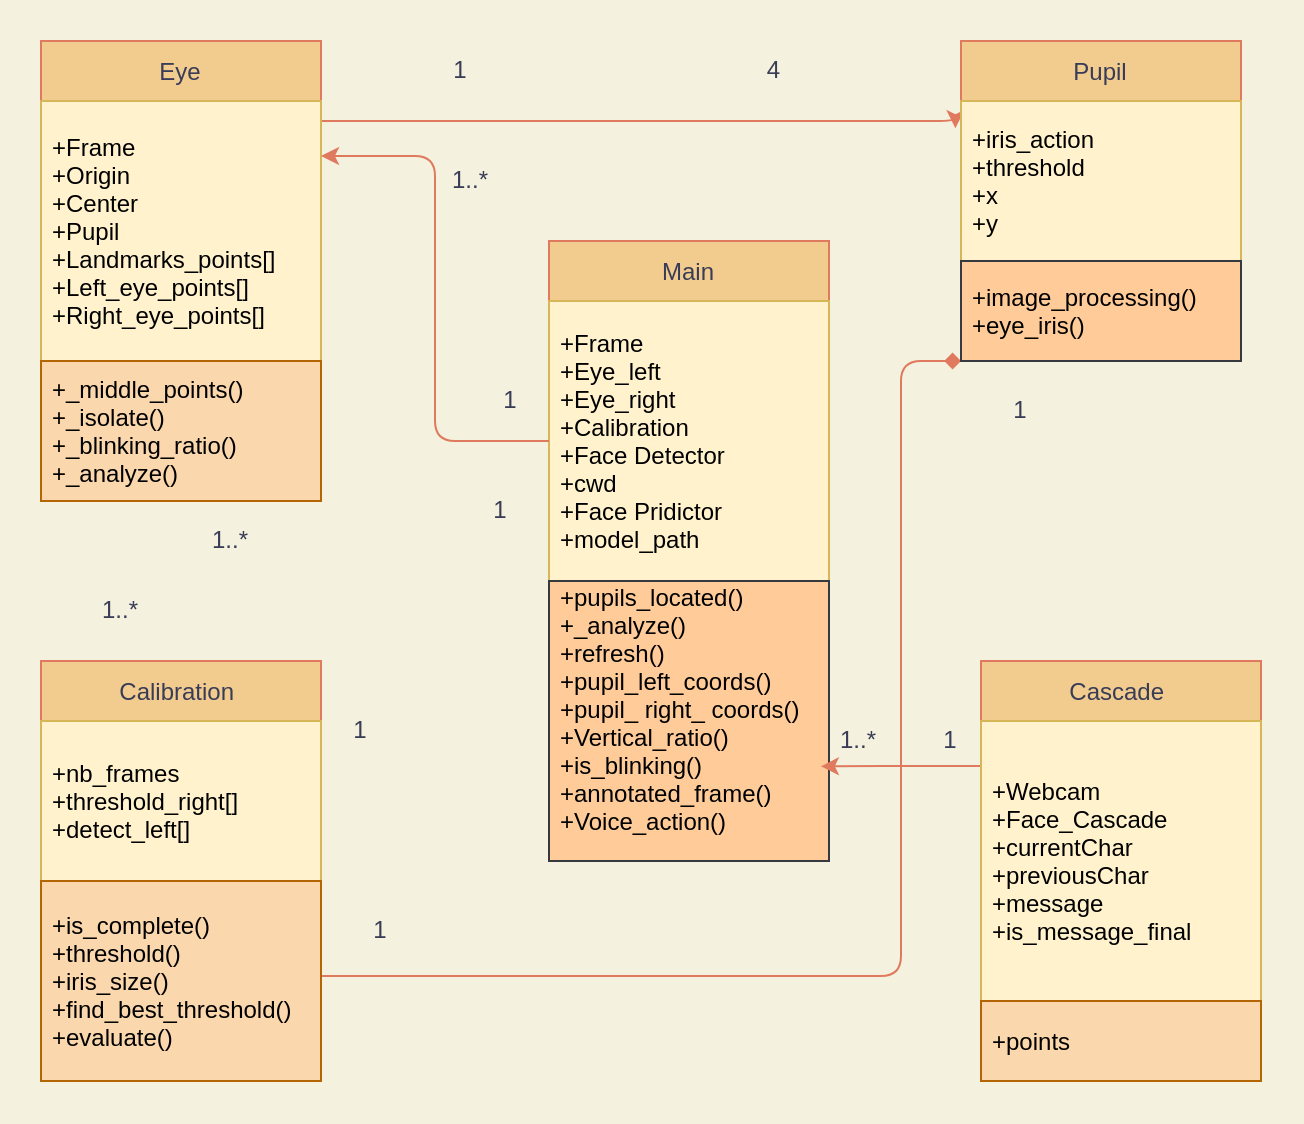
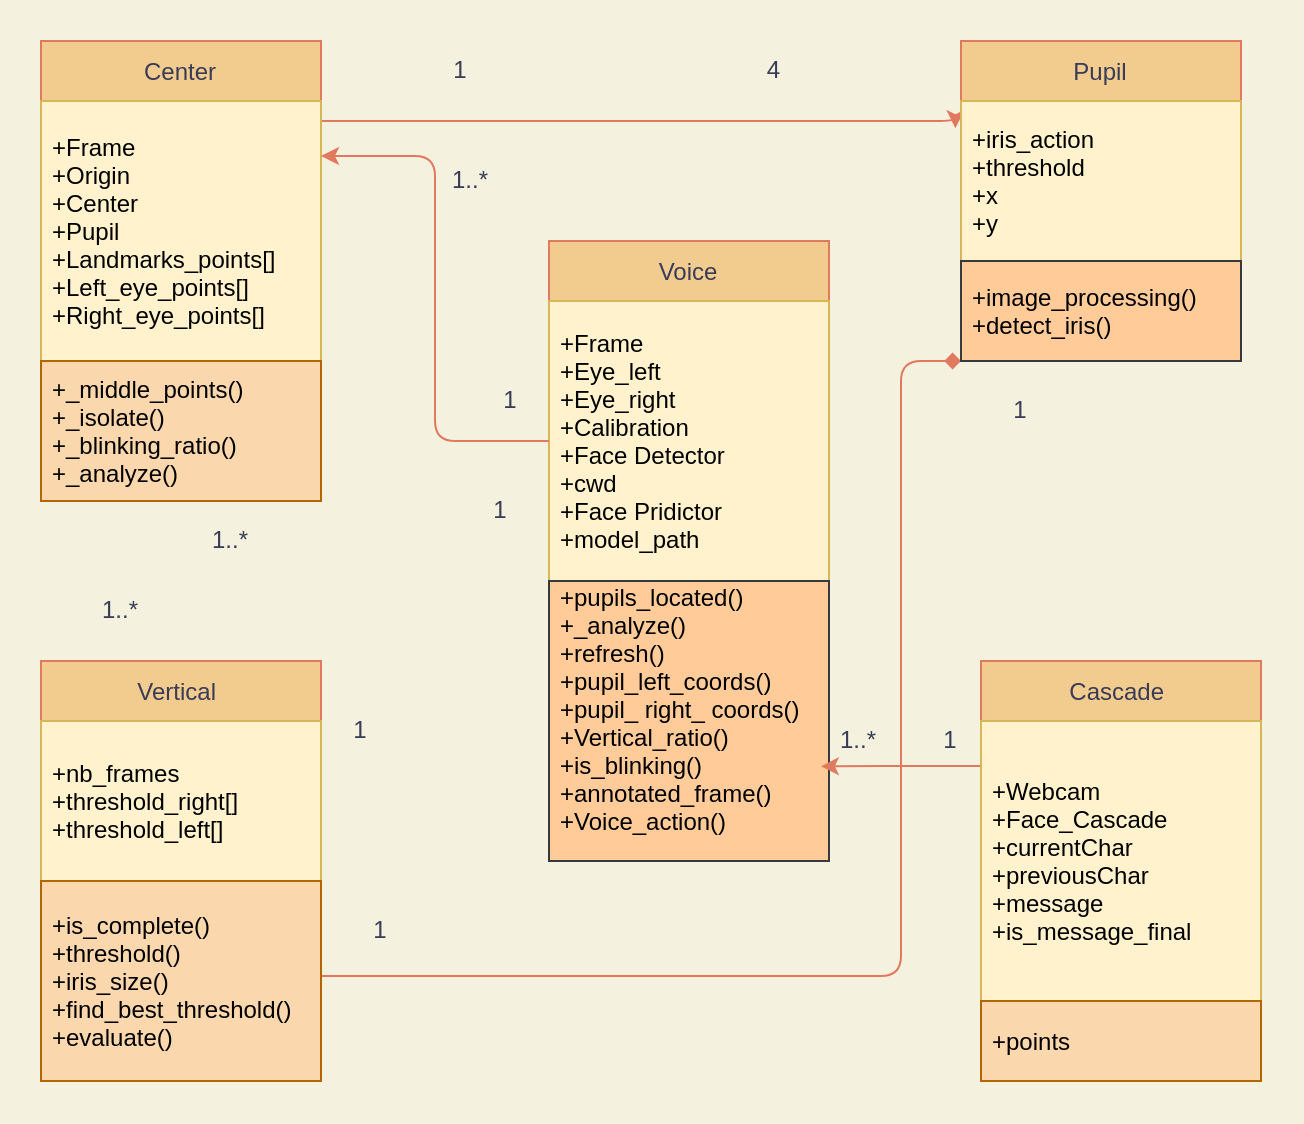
(180, 72) -> (180, 72)
(688, 272) -> (688, 272)
(1093, 298) -> (1093, 298)
(180, 692) -> (180, 692)
(119, 774) -> (119, 774)
